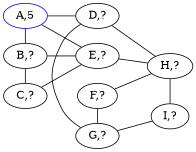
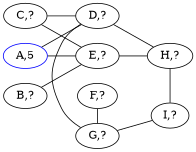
(25, 36) -> none
(25, 76) -> (62, 16)
(133, 81) -> none
